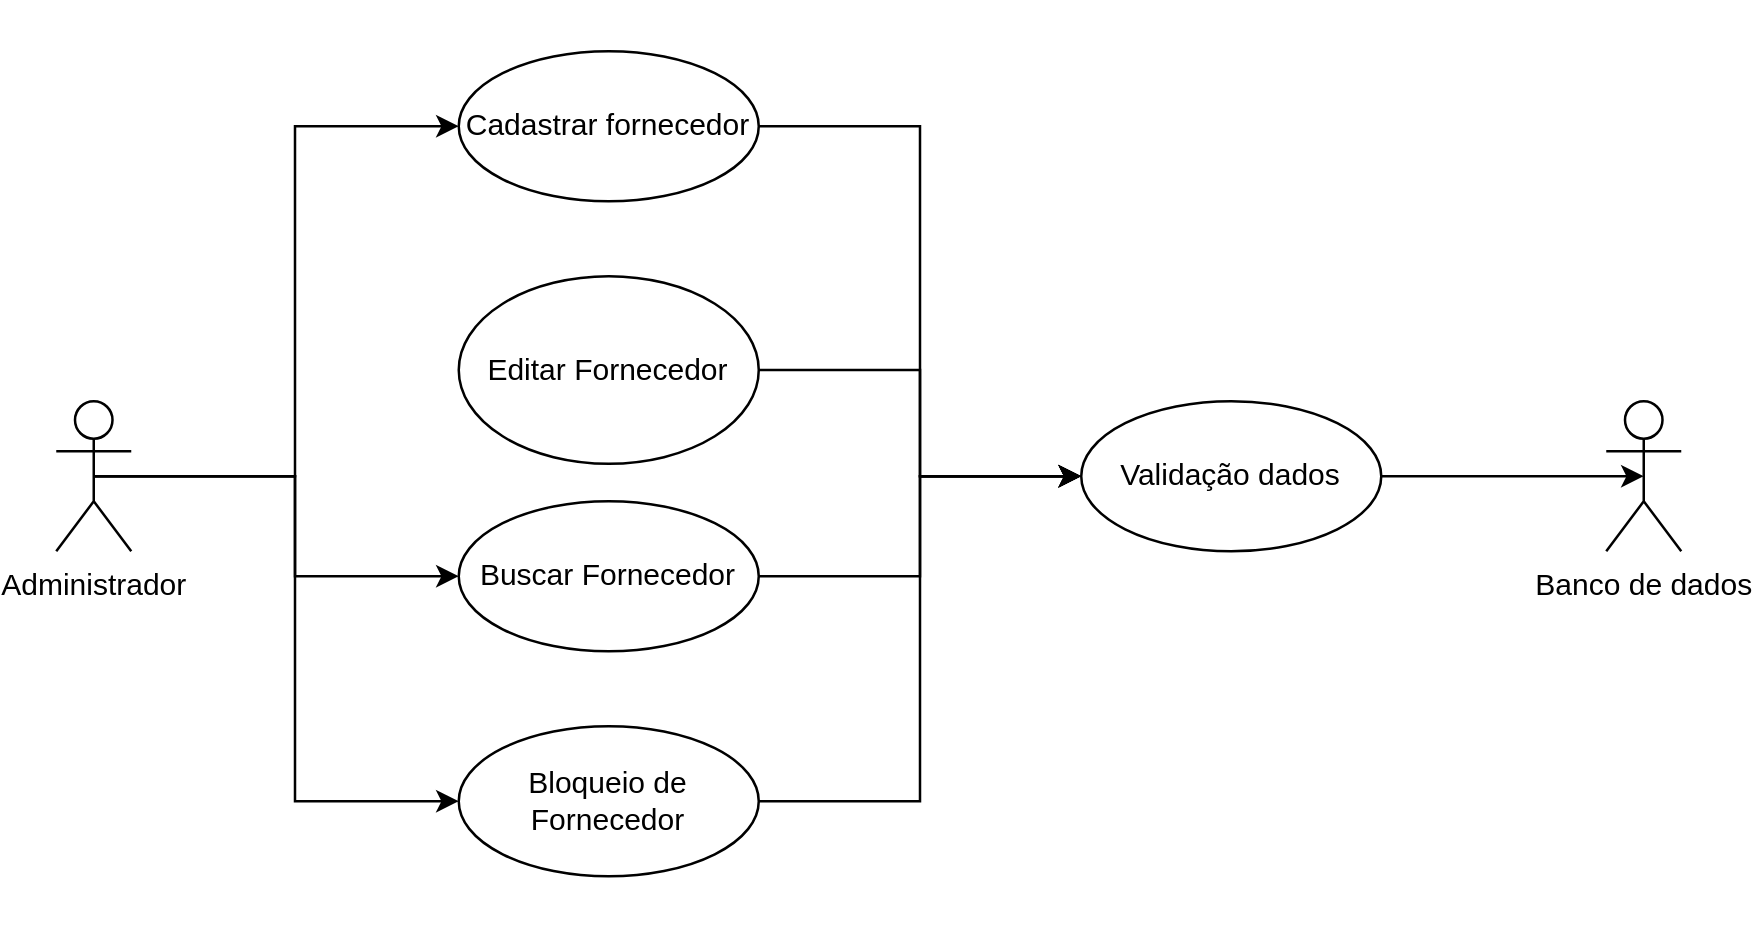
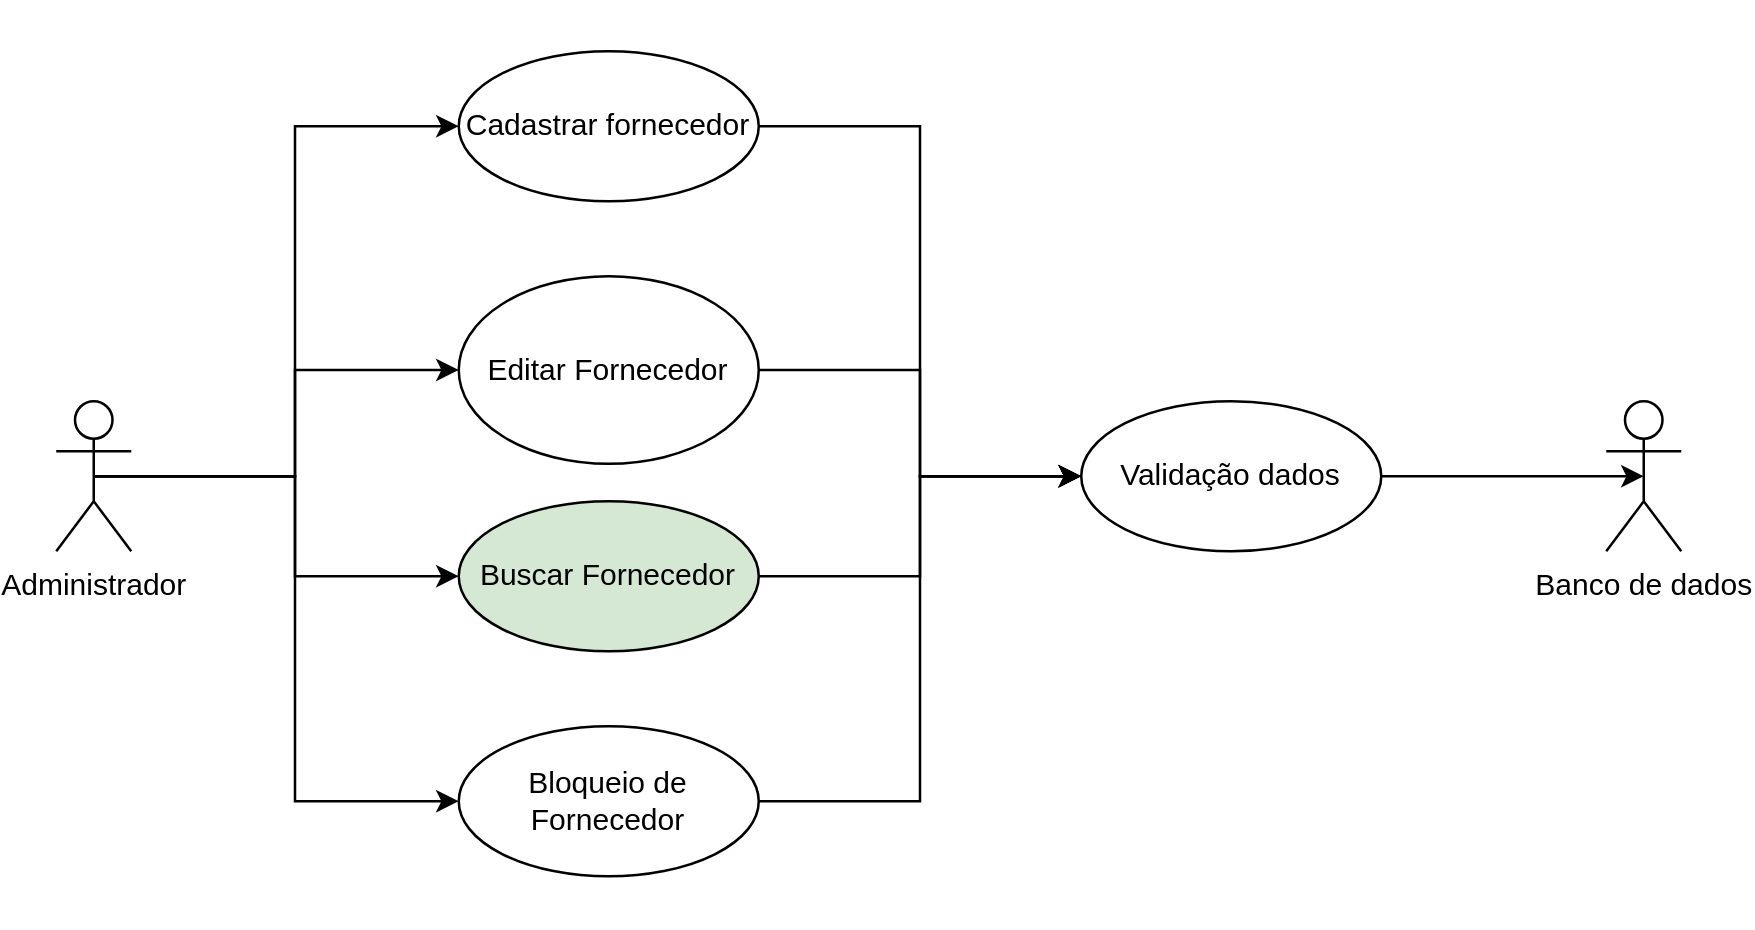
none -> (370, 370)
(609, 576) -> (609, 576)
